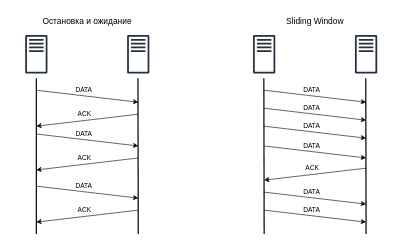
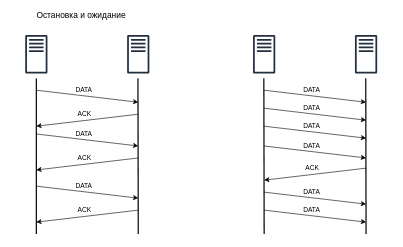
(87, 21) -> (81, 15)
(315, 21) -> none
